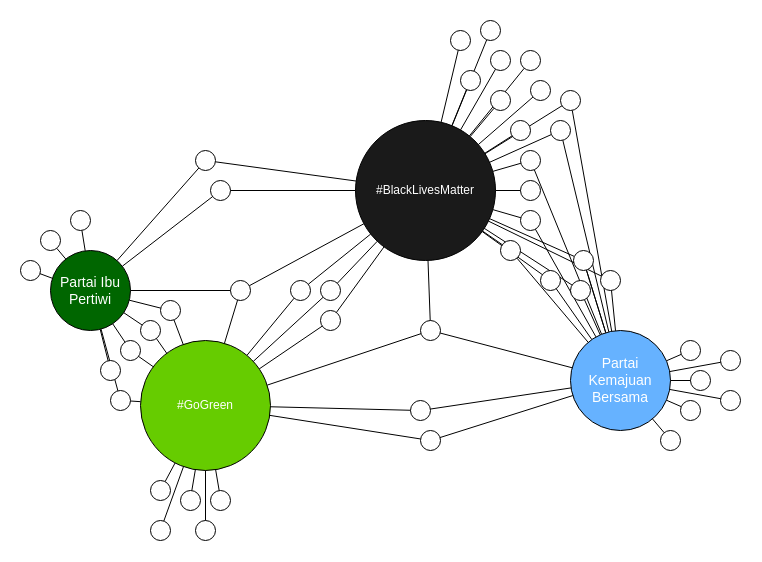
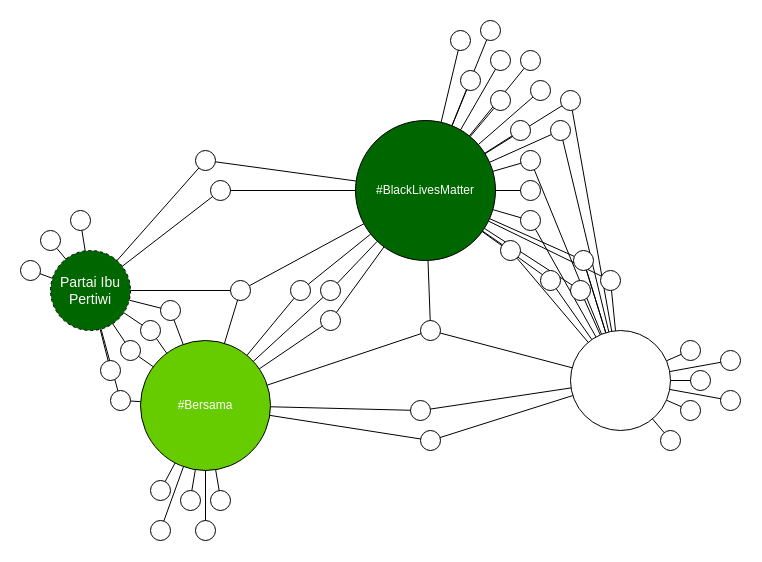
(426, 191) -> (426, 191)
(91, 291) -> (91, 291)
(621, 381) -> (621, 381)
(206, 406) -> (206, 406)
